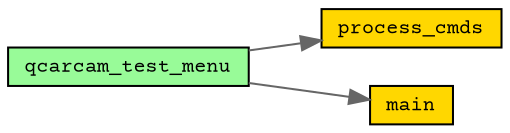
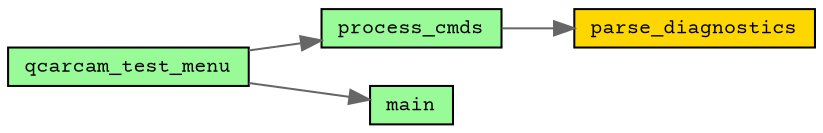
(412, 28) -> (412, 28)
none -> (695, 28)
(412, 105) -> (412, 105)
